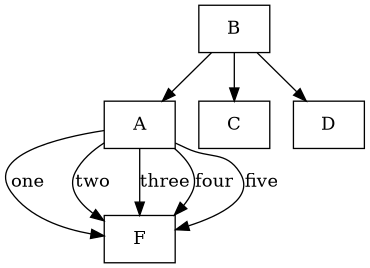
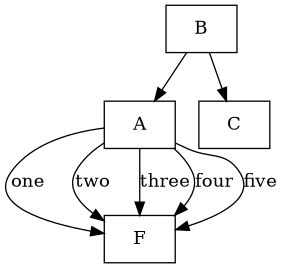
(329, 125) -> none
